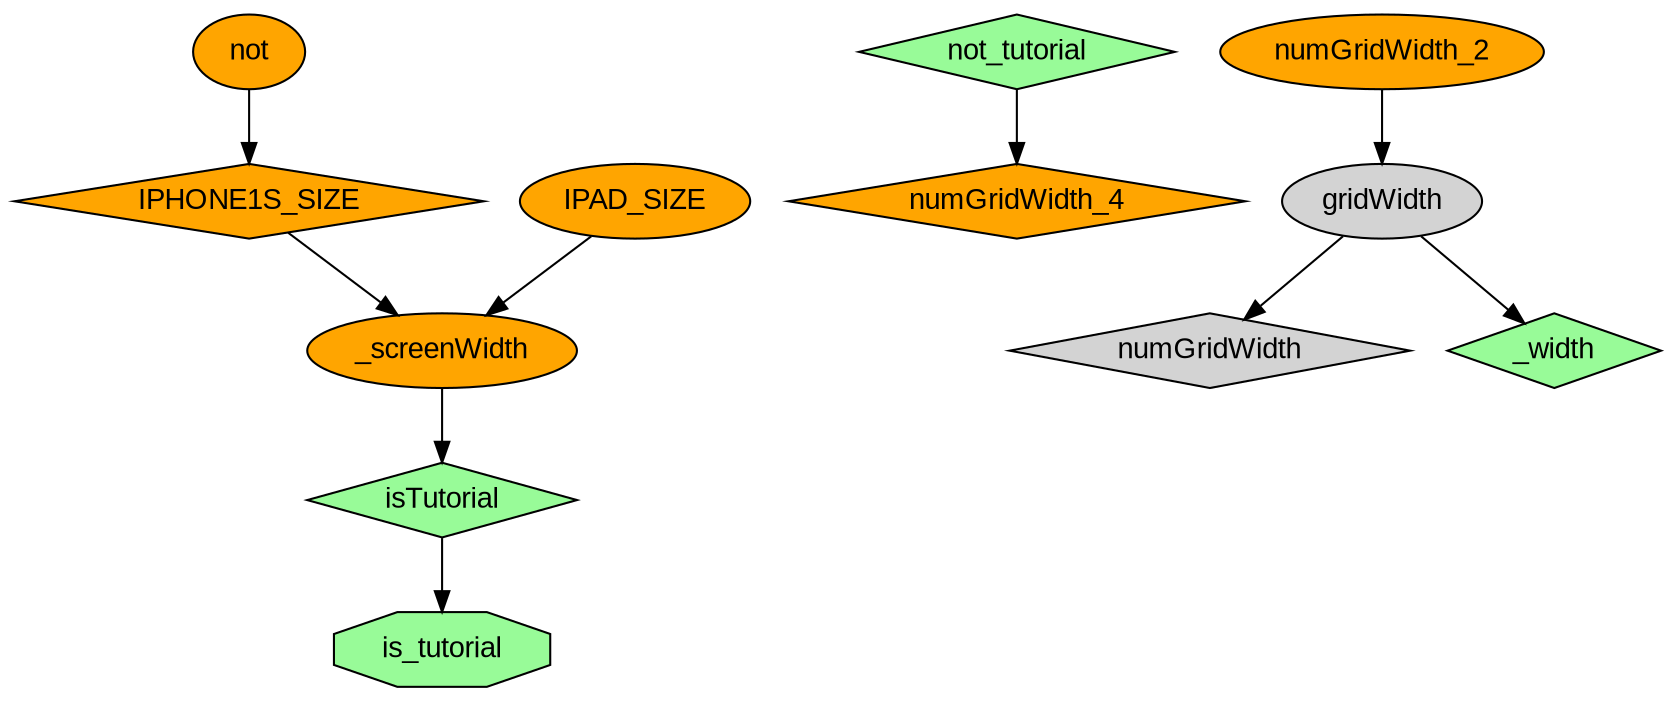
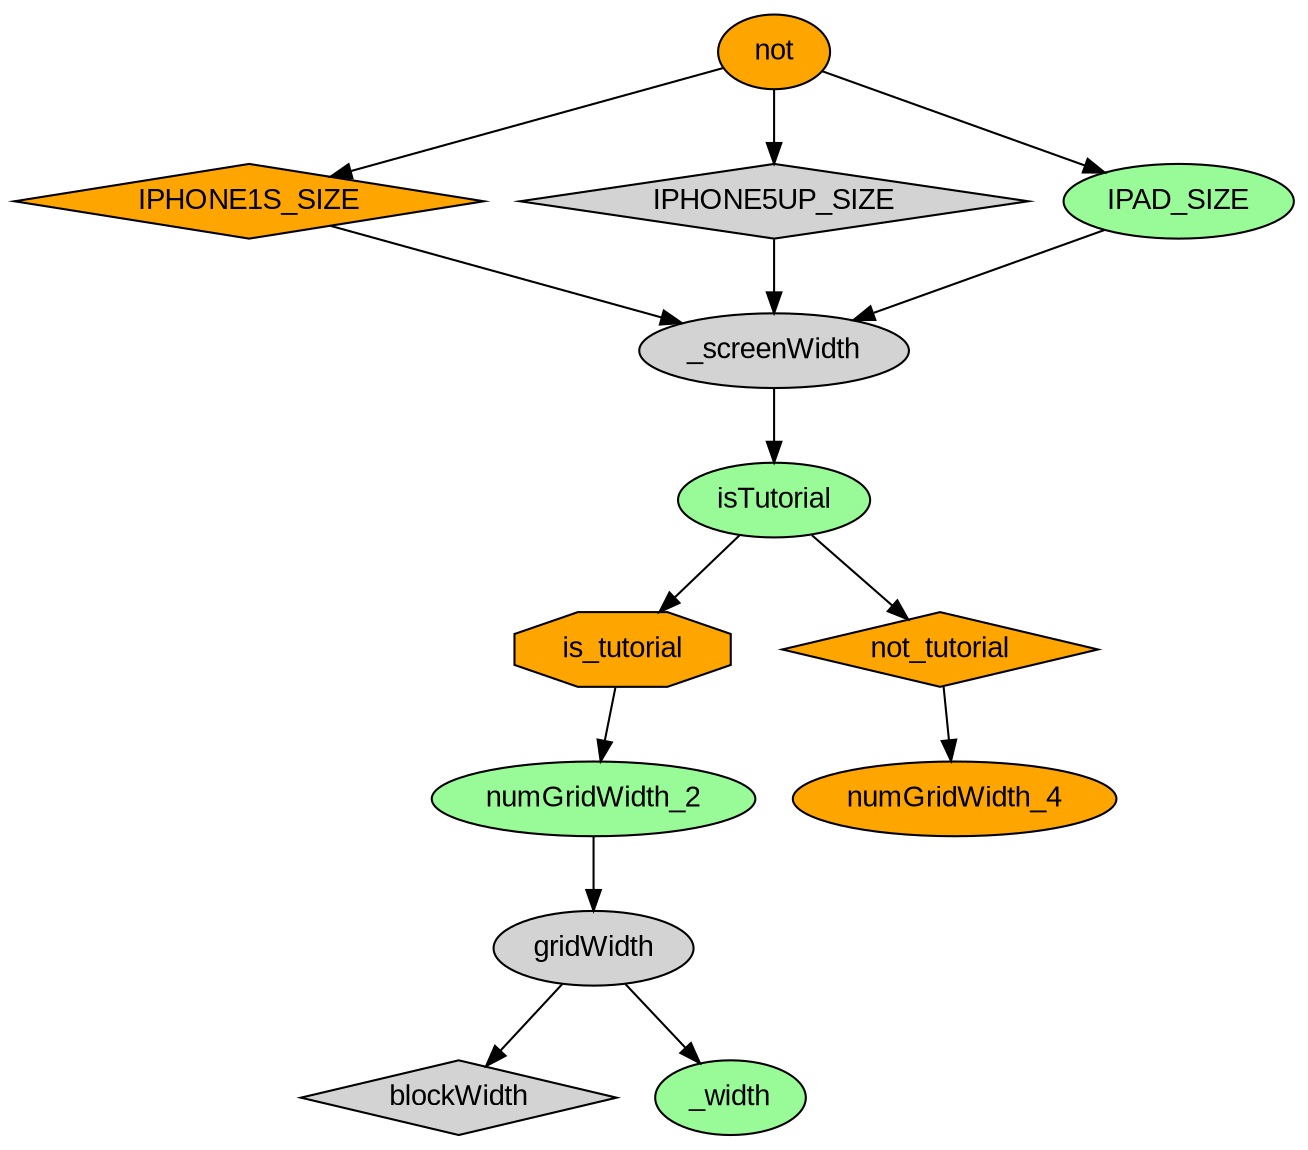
(1017, 52) -> (940, 649)
(1382, 52) -> (594, 799)
none -> (954, 118)
(635, 201) -> (1179, 201)
none -> (774, 201)
(1017, 201) -> (955, 799)
(442, 351) -> (774, 351)
(1210, 351) -> (459, 1098)
(1554, 351) -> (731, 1098)
(442, 500) -> (774, 500)
none -> (852, 570)
(442, 649) -> (623, 649)
none -> (610, 714)
